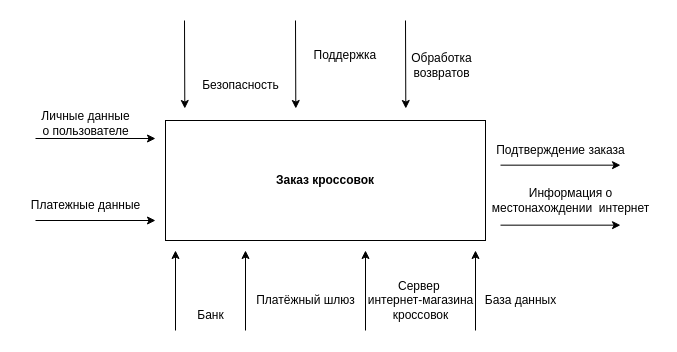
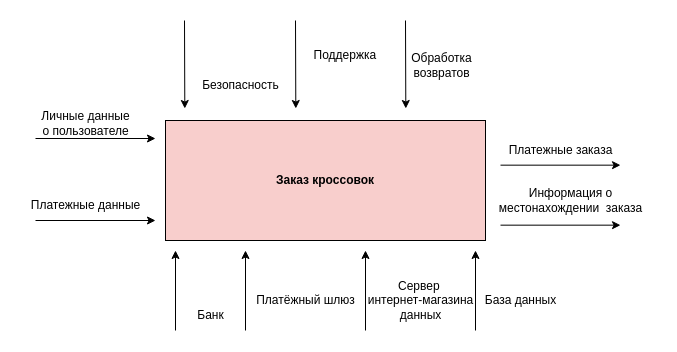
(561, 151) -> (561, 151)
(326, 181) -> (326, 181)
(571, 201) -> (571, 201)
(421, 301) -> (421, 301)
